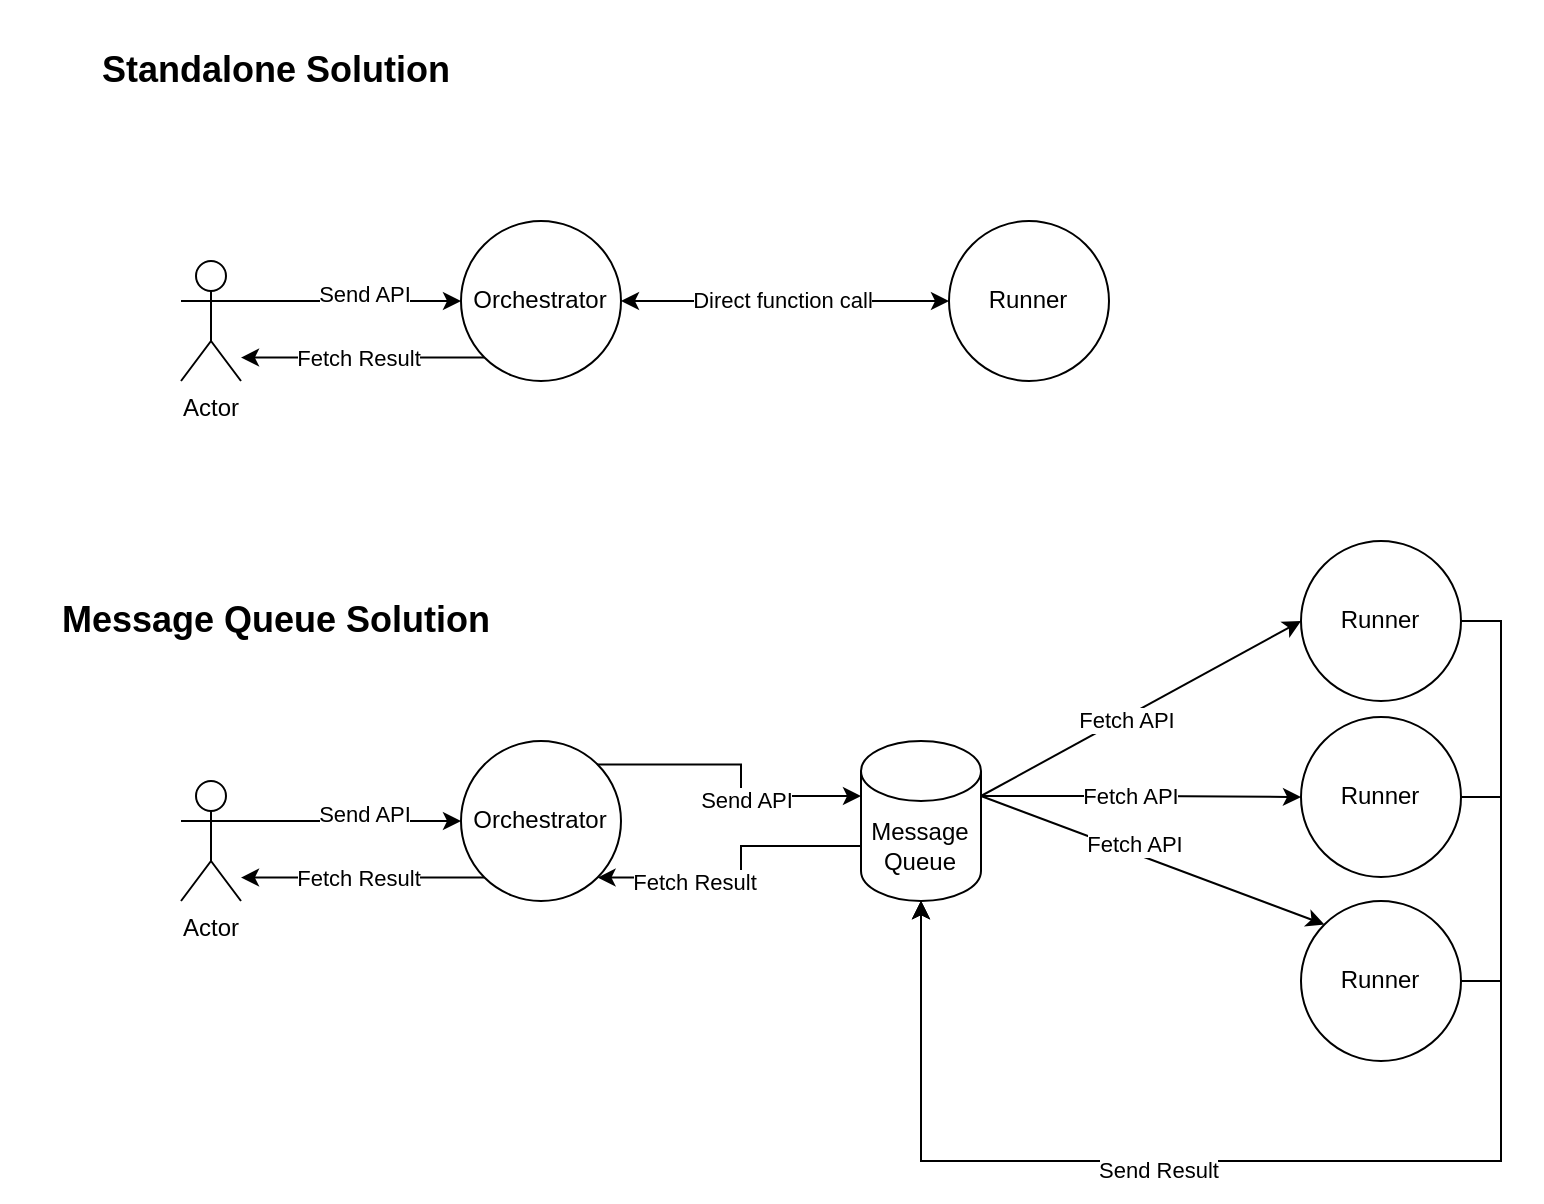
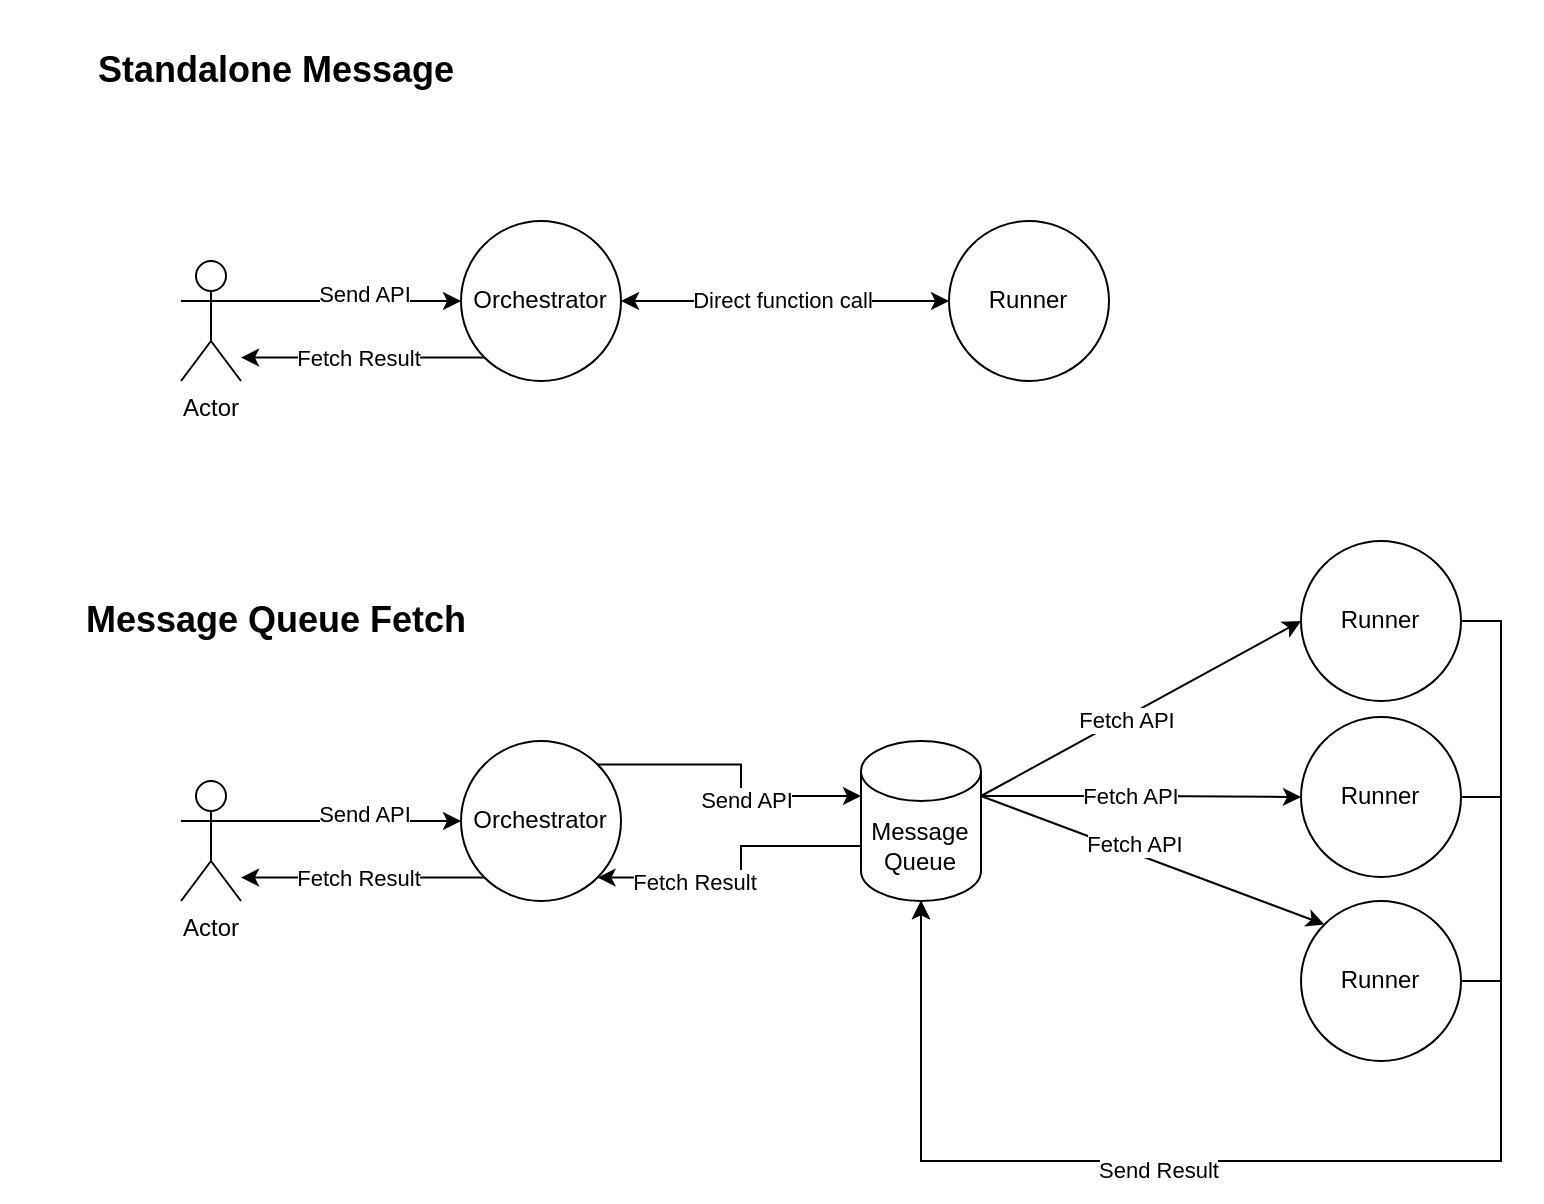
(277, 71) -> (277, 71)
(277, 621) -> (277, 621)
